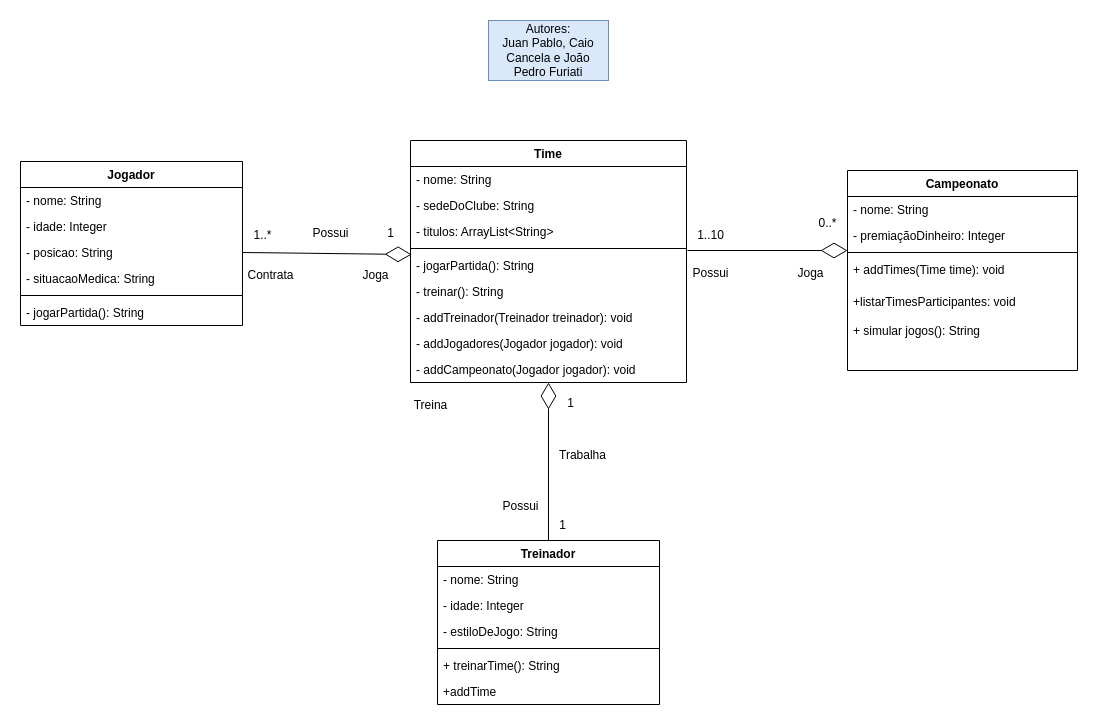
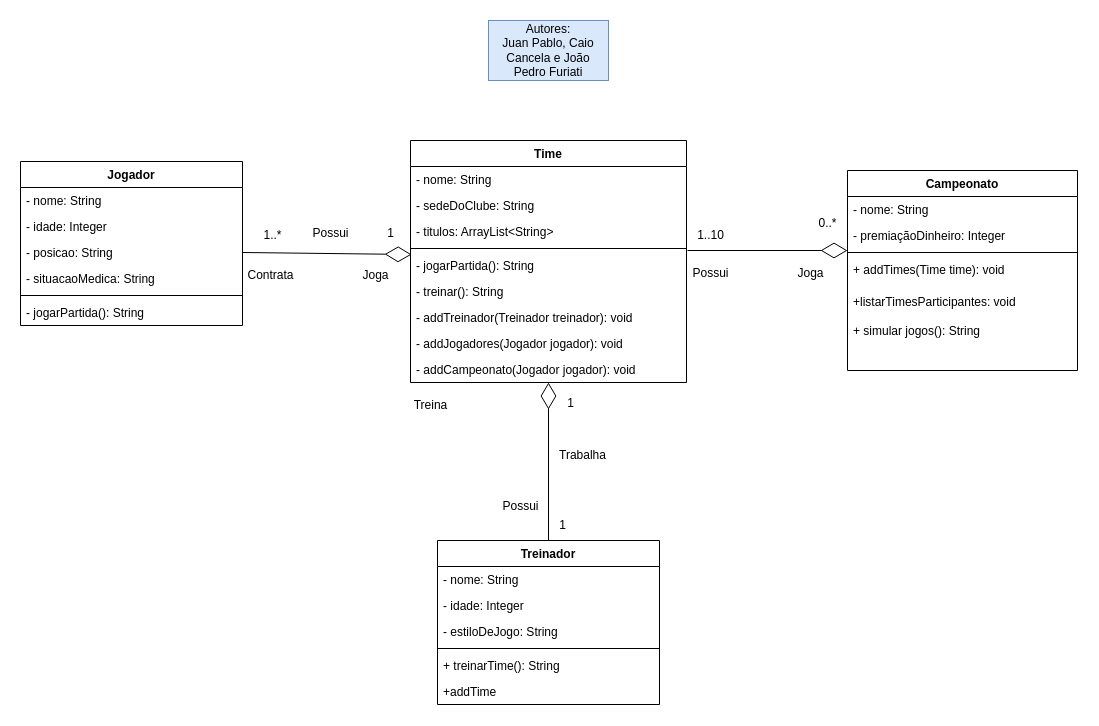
(263, 236) -> (273, 236)
